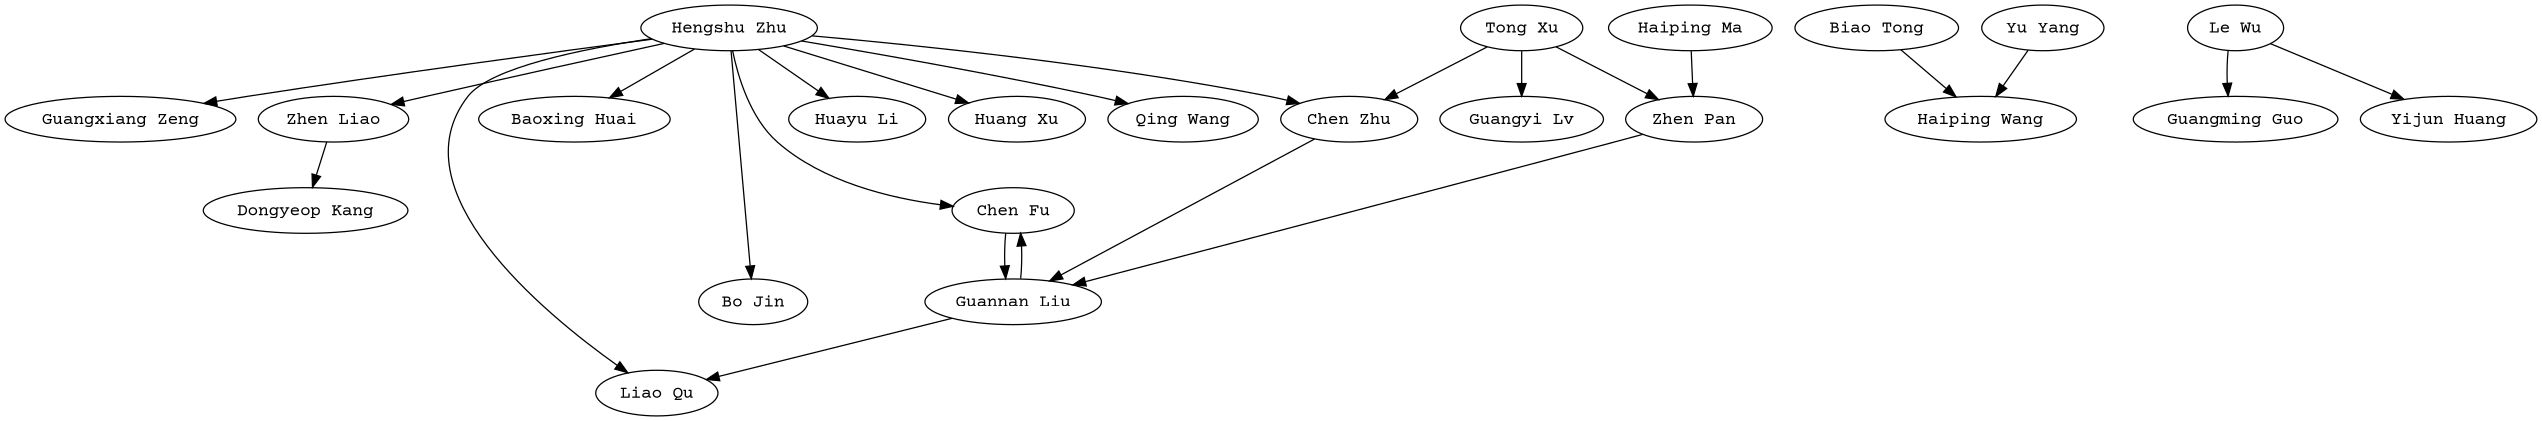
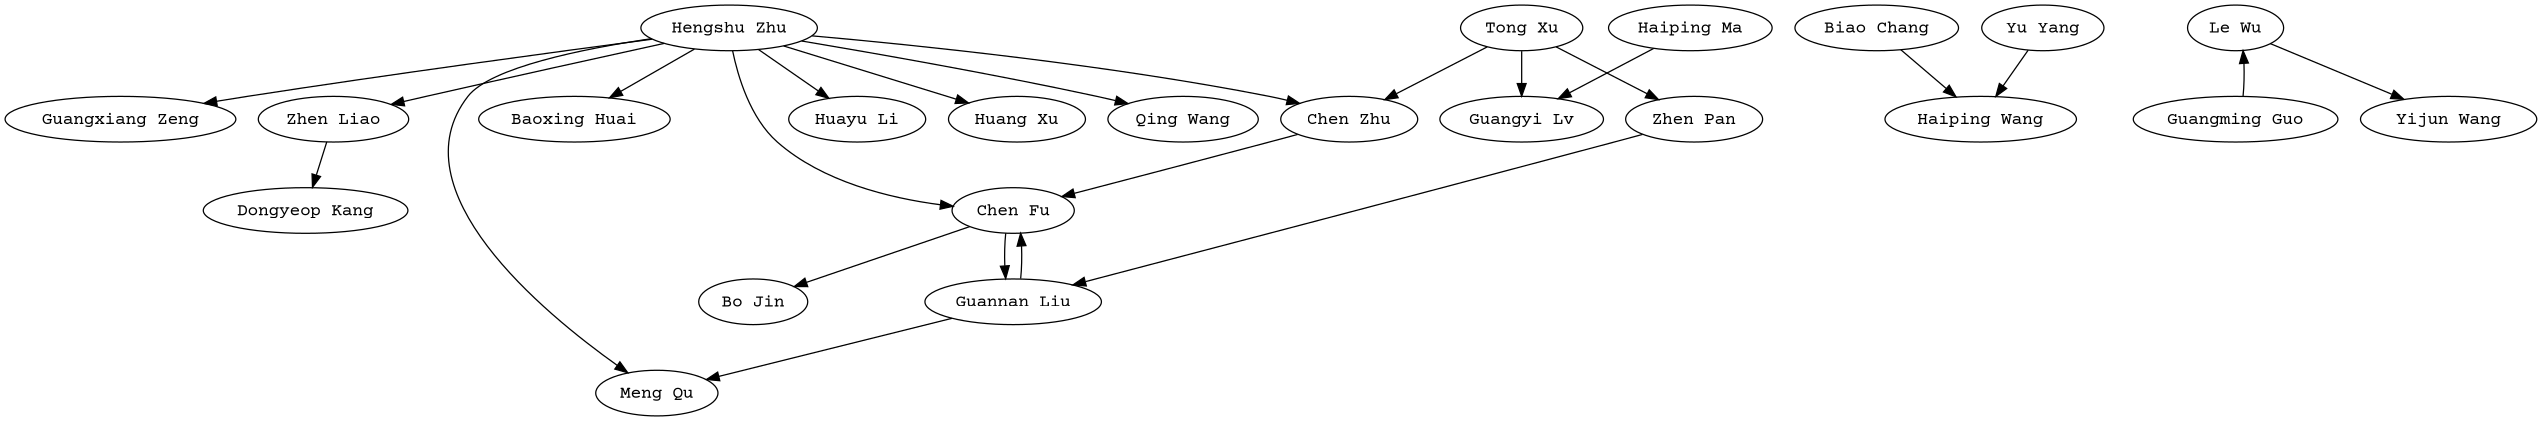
(1877, 28) -> (1877, 28)
(1692, 67) -> (1616, 68)
(2227, 67) -> (2244, 80)
(2449, 119) -> (2449, 119)
(741, 158) -> (888, 254)
(1188, 207) -> (1186, 164)
(657, 393) -> (657, 393)
